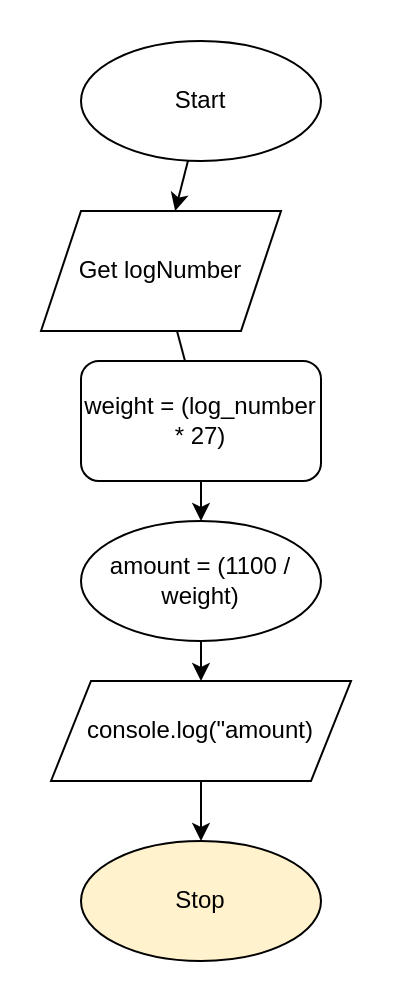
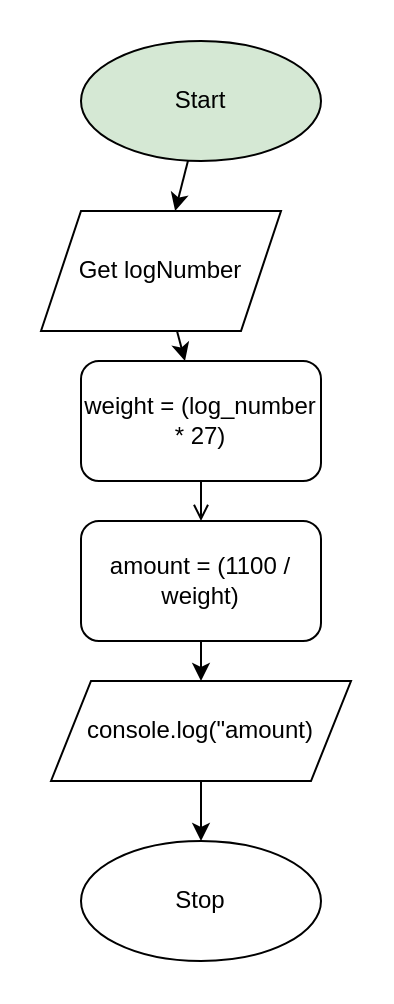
(201, 101) -> (201, 101)
(182, 351) -> (181, 347)
(201, 506) -> (201, 509)
(201, 581) -> (201, 581)
(201, 901) -> (201, 901)
